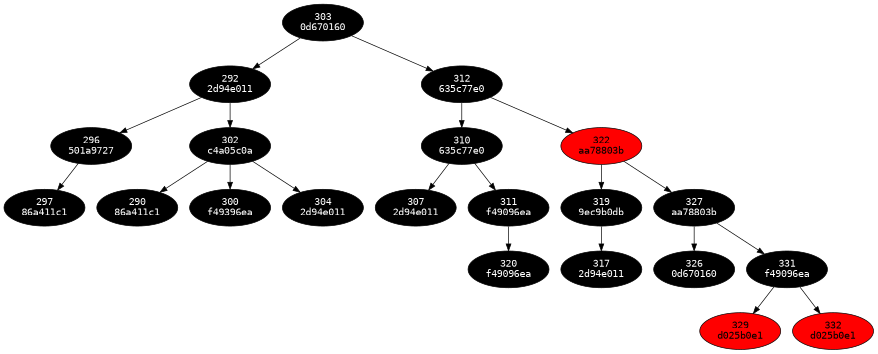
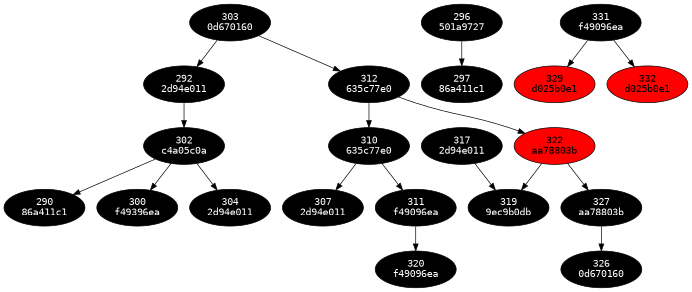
(164, 114) -> none
(601, 235) -> (483, 174)
(738, 237) -> none
